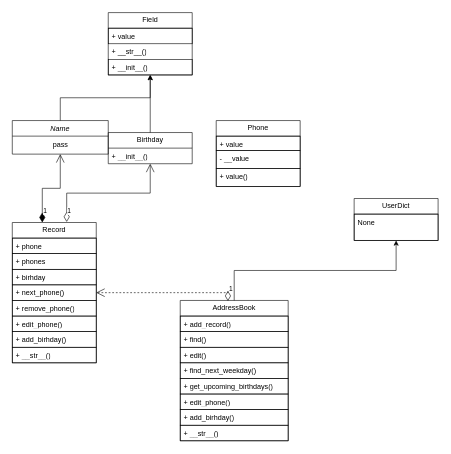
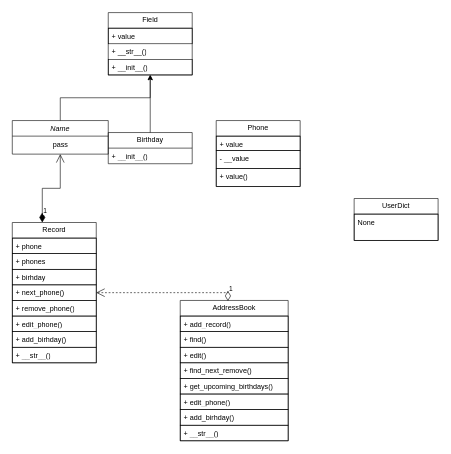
(150, 180) -> none
(315, 270) -> none
(224, 371) -> (222, 371)
